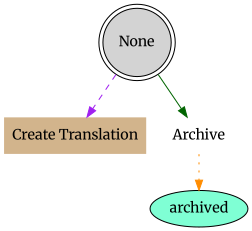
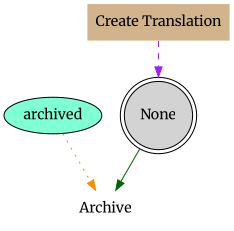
(104, 92) -> (158, 54)
(199, 167) -> (77, 158)
